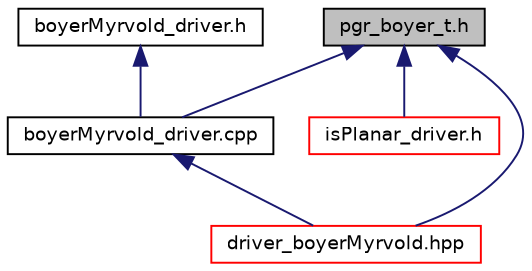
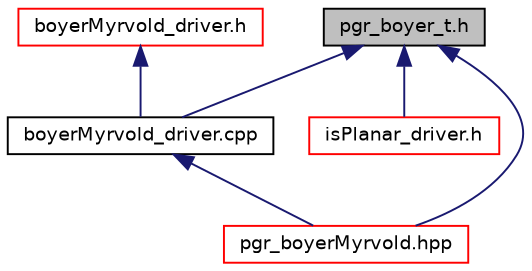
(141, 27) -> (141, 27)
(346, 244) -> (346, 244)
